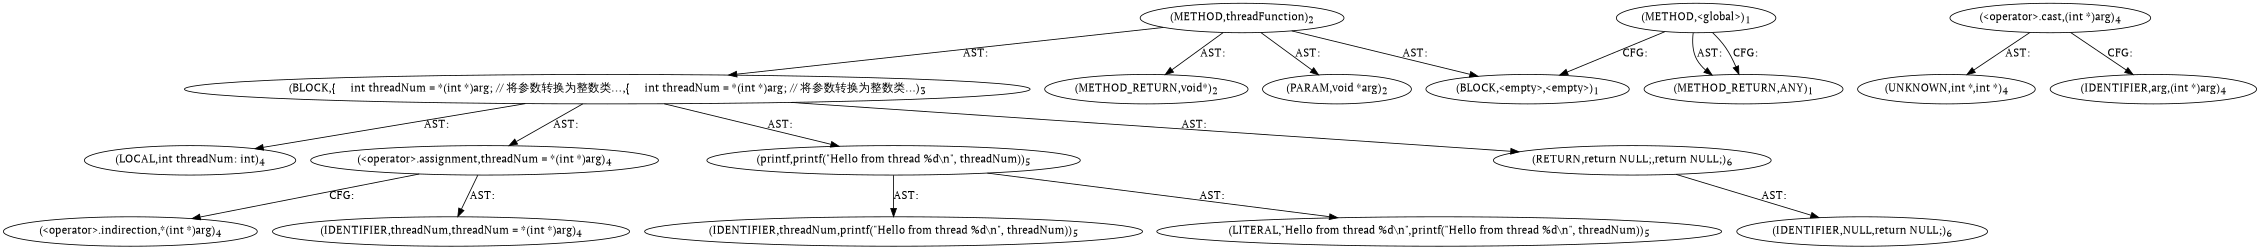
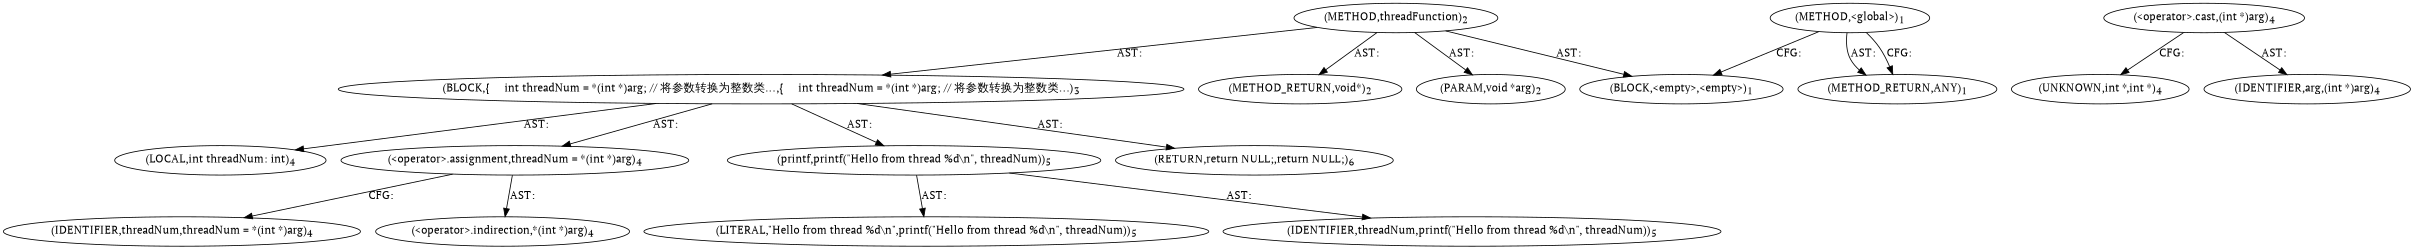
(2020, 54) -> (2173, 54)
(2122, 54) -> (2276, 54)
(343, 196) -> (524, 196)
(484, 196) -> (383, 196)
(1862, 232) -> none
